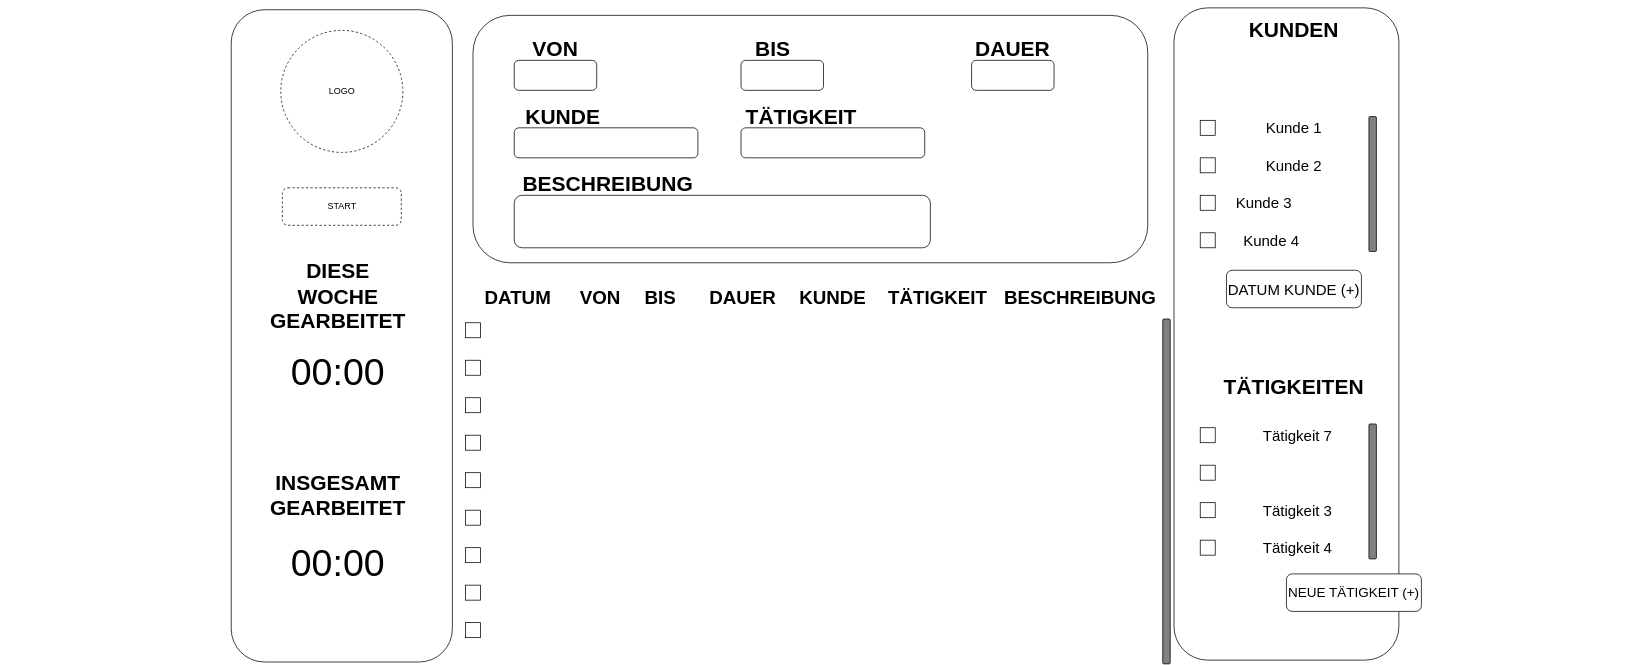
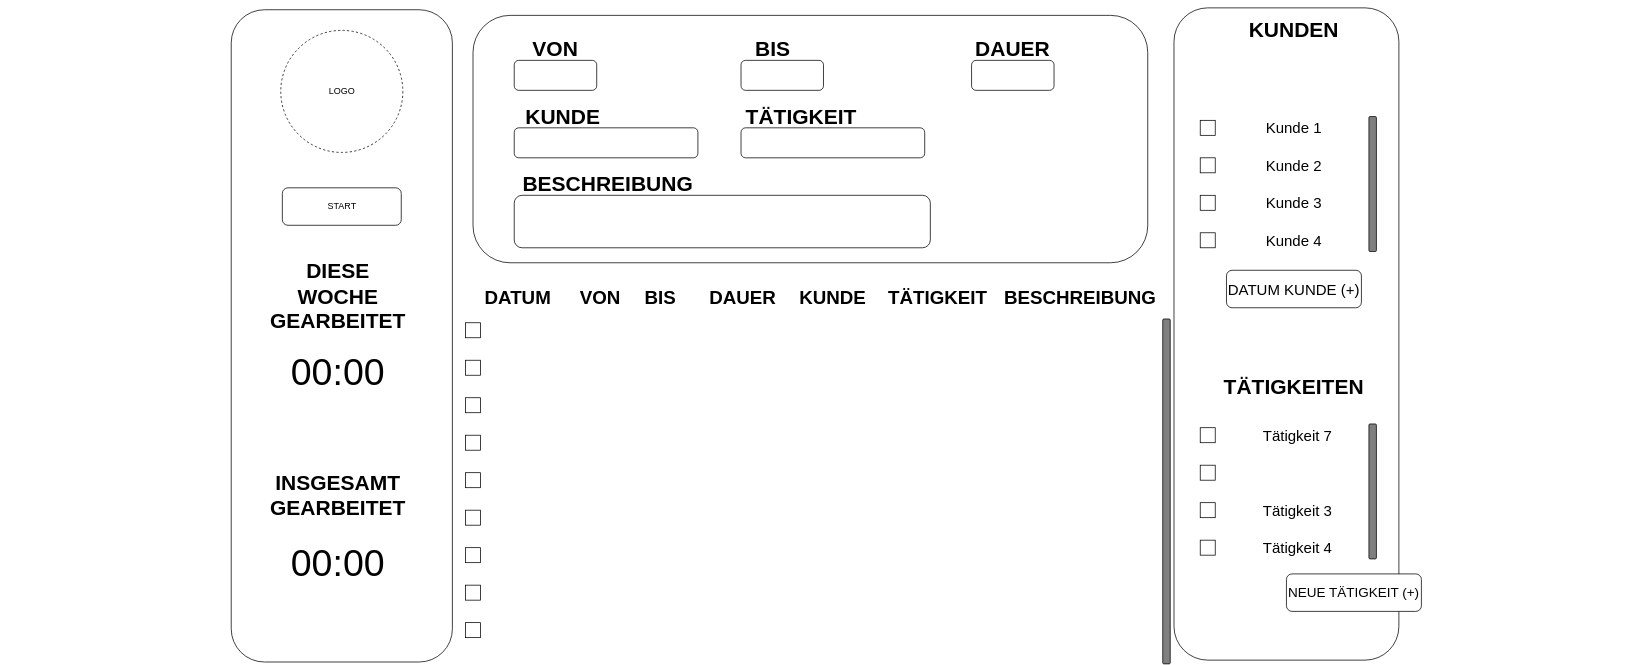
(1264, 203) -> (1294, 203)
(342, 207) -> (342, 207)
(1272, 240) -> (1294, 240)
